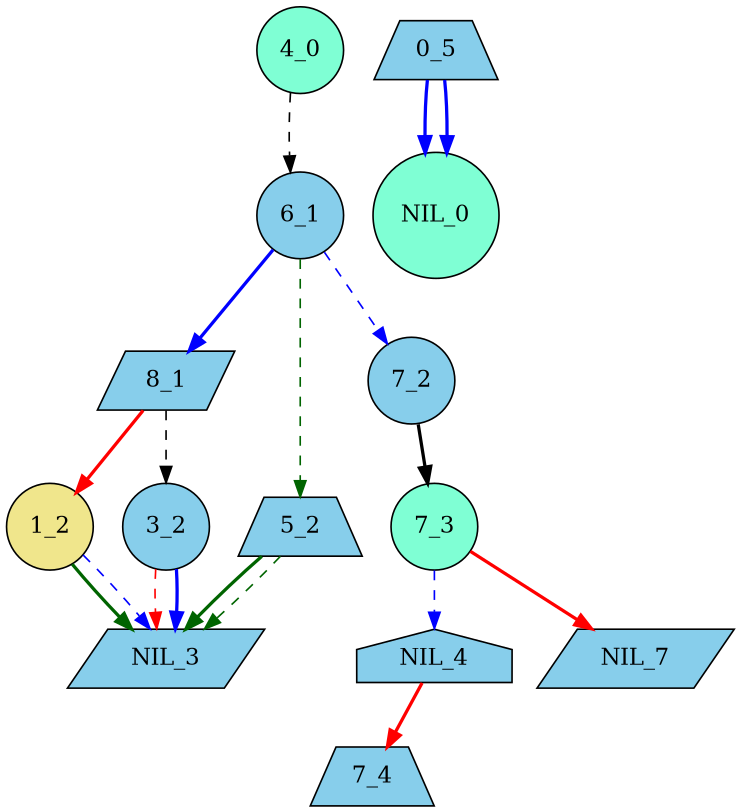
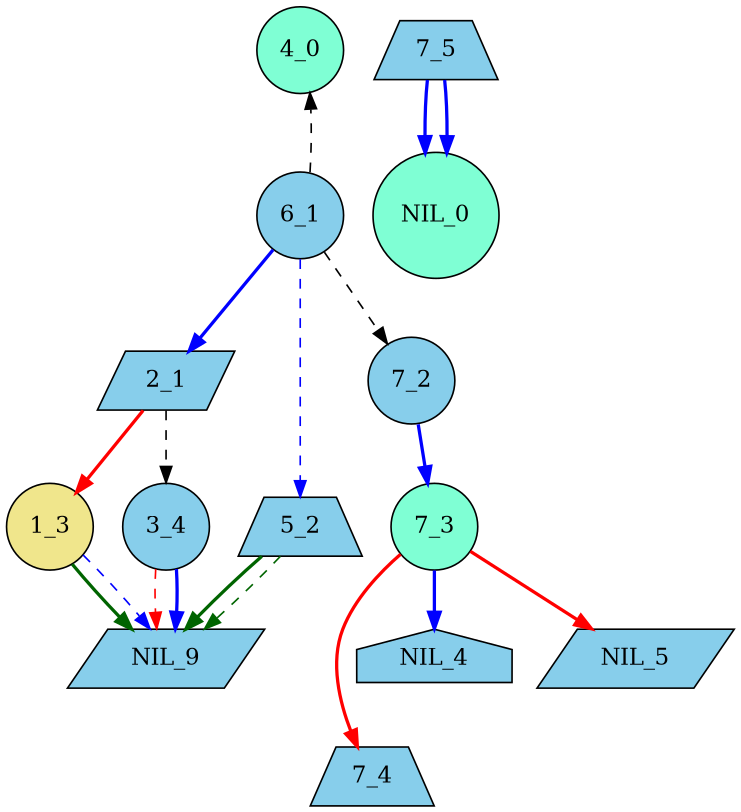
(436, 50) -> (436, 50)
(289, 124) -> (311, 141)
(351, 291) -> (351, 291)
(300, 370) -> (300, 370)
(166, 381) -> (166, 381)
(422, 446) -> (422, 446)
(50, 527) -> (50, 527)
(166, 527) -> (166, 527)
(434, 591) -> (434, 591)
(166, 659) -> (166, 659)
(636, 659) -> (636, 659)
(409, 708) -> (341, 634)
